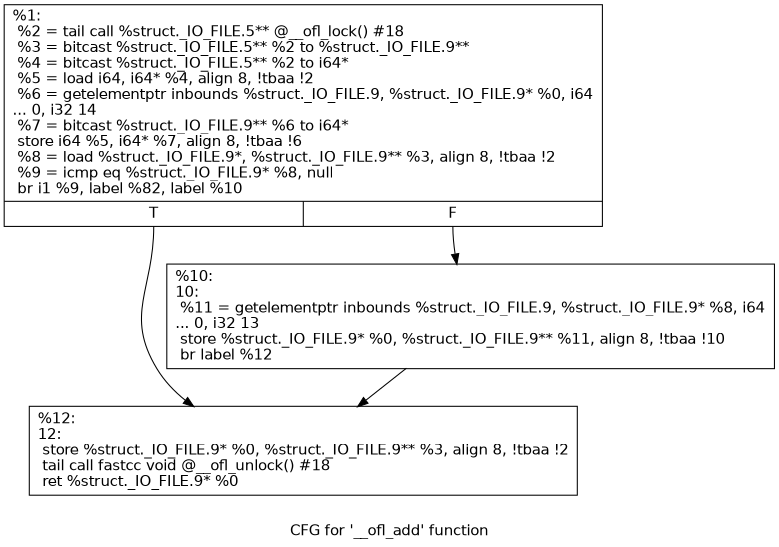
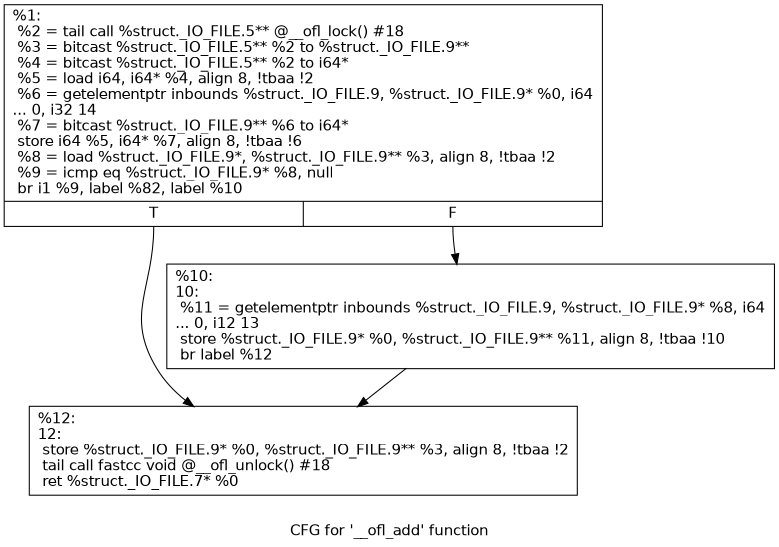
(218, 324) -> (218, 324)
(139, 482) -> (139, 482)
